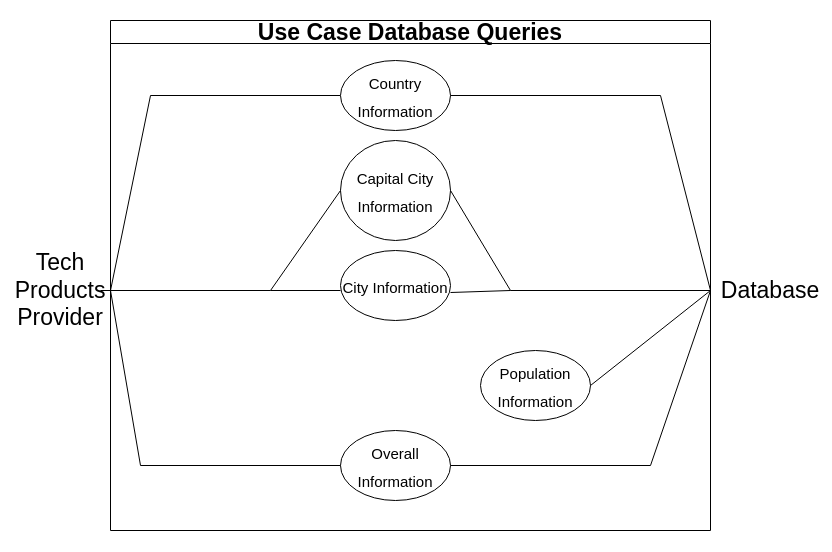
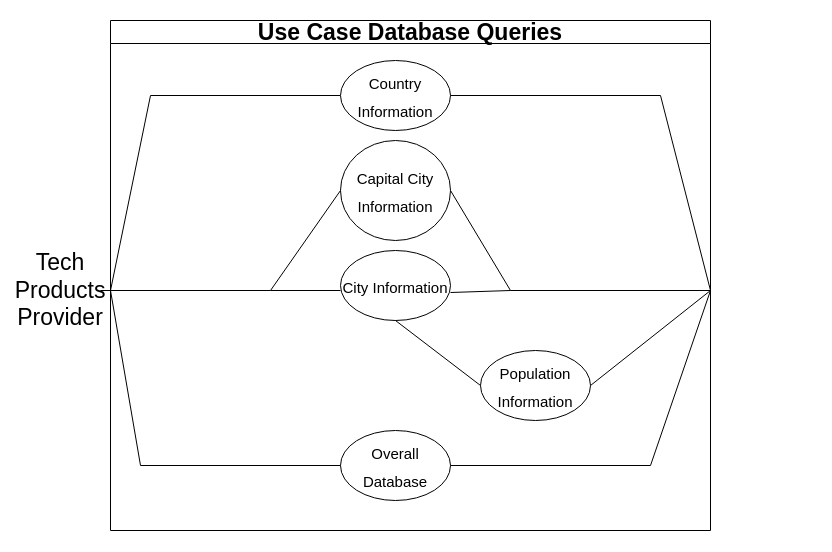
(771, 291) -> none
none -> (438, 353)
(396, 466) -> (396, 466)
